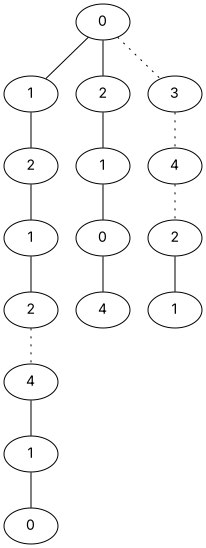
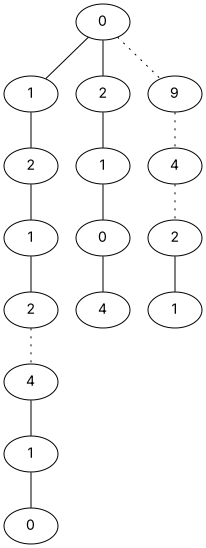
(175, 94) -> (175, 94)
